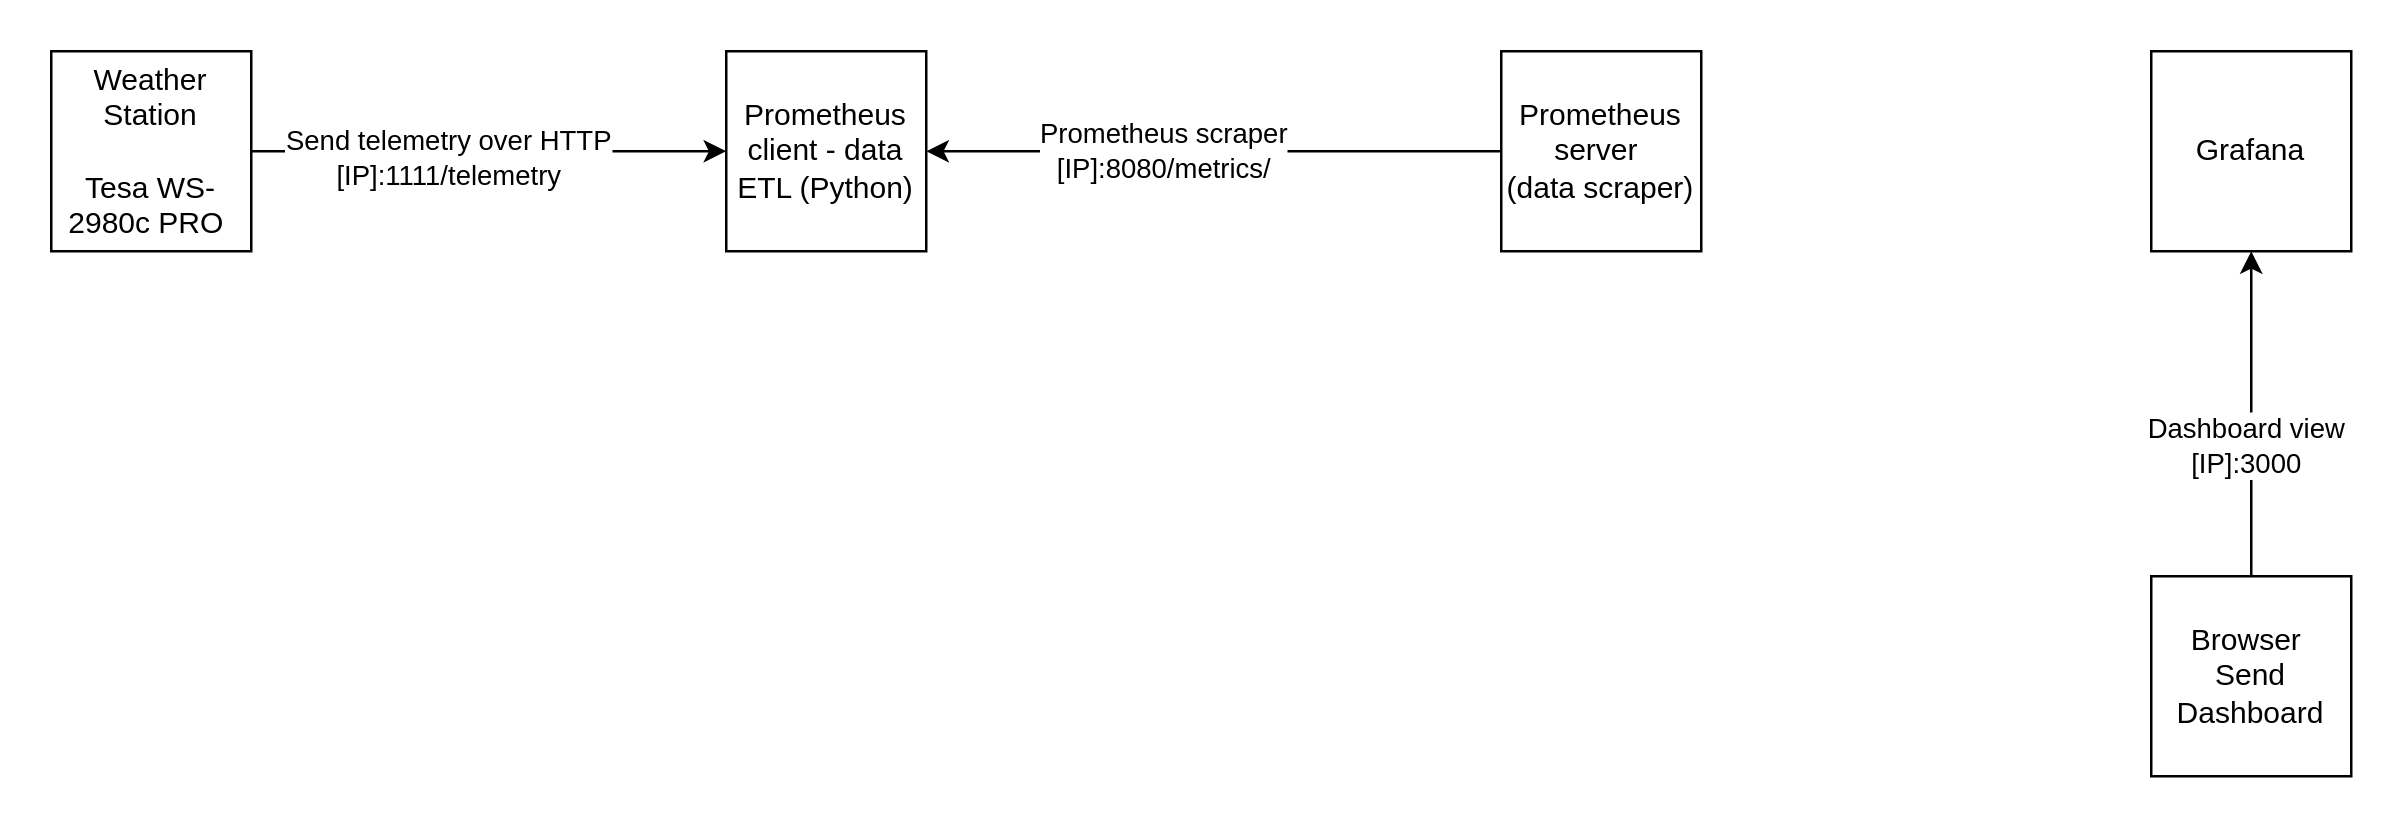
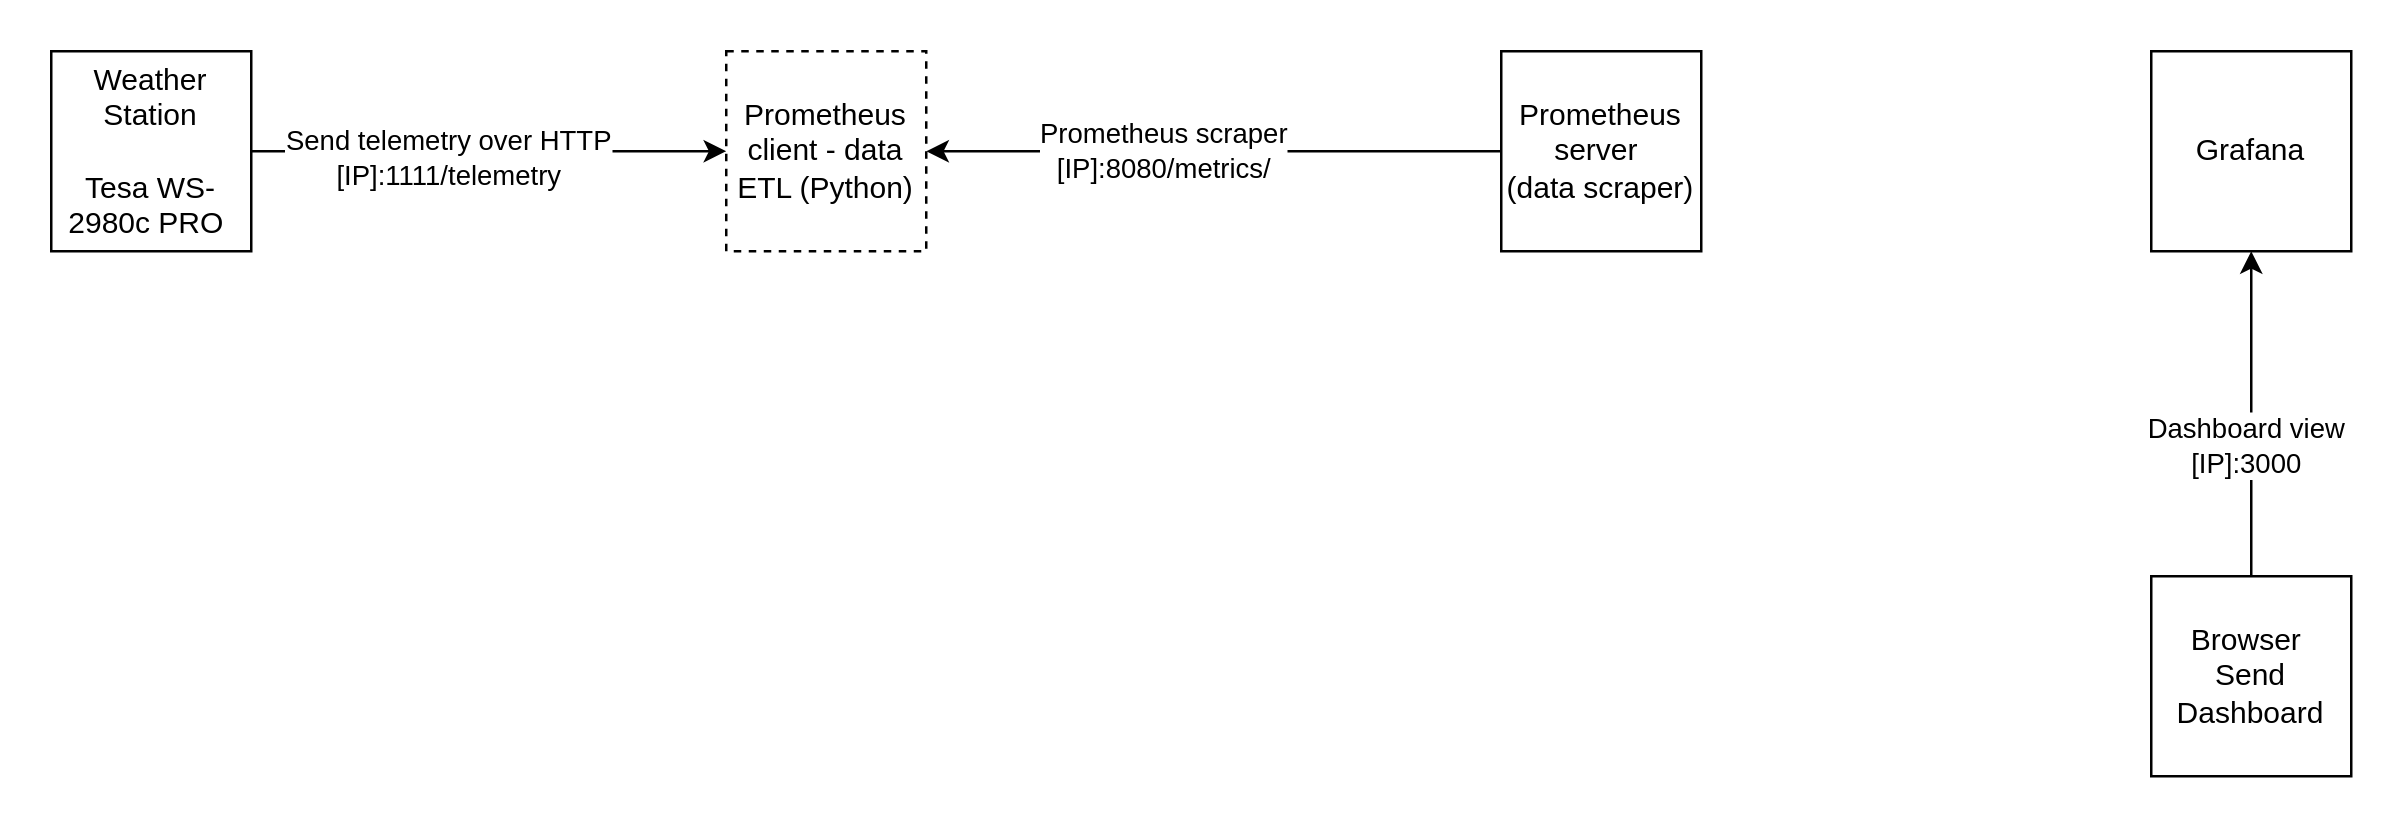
(826, 151) -> (826, 151)
